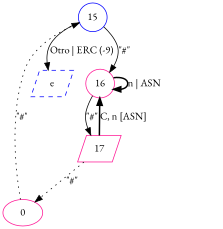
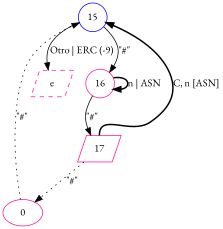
(52, 84) -> (52, 84)
(99, 120) -> (172, 93)
